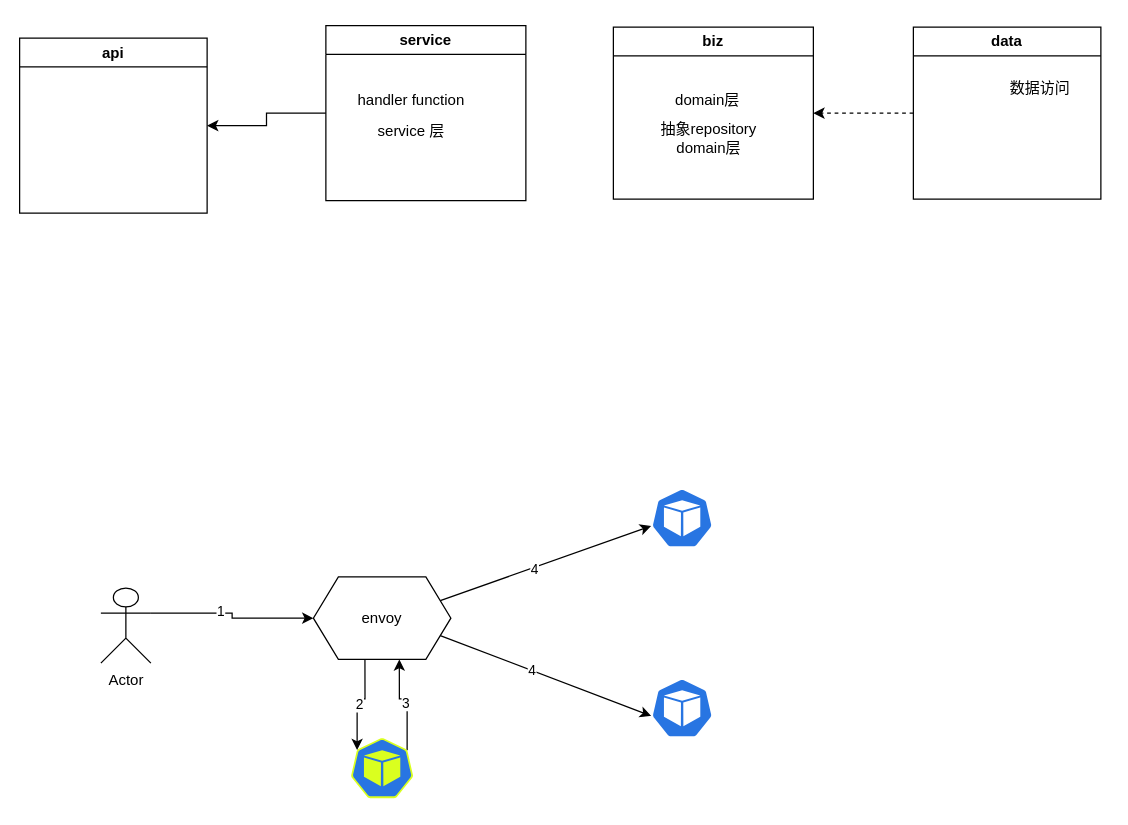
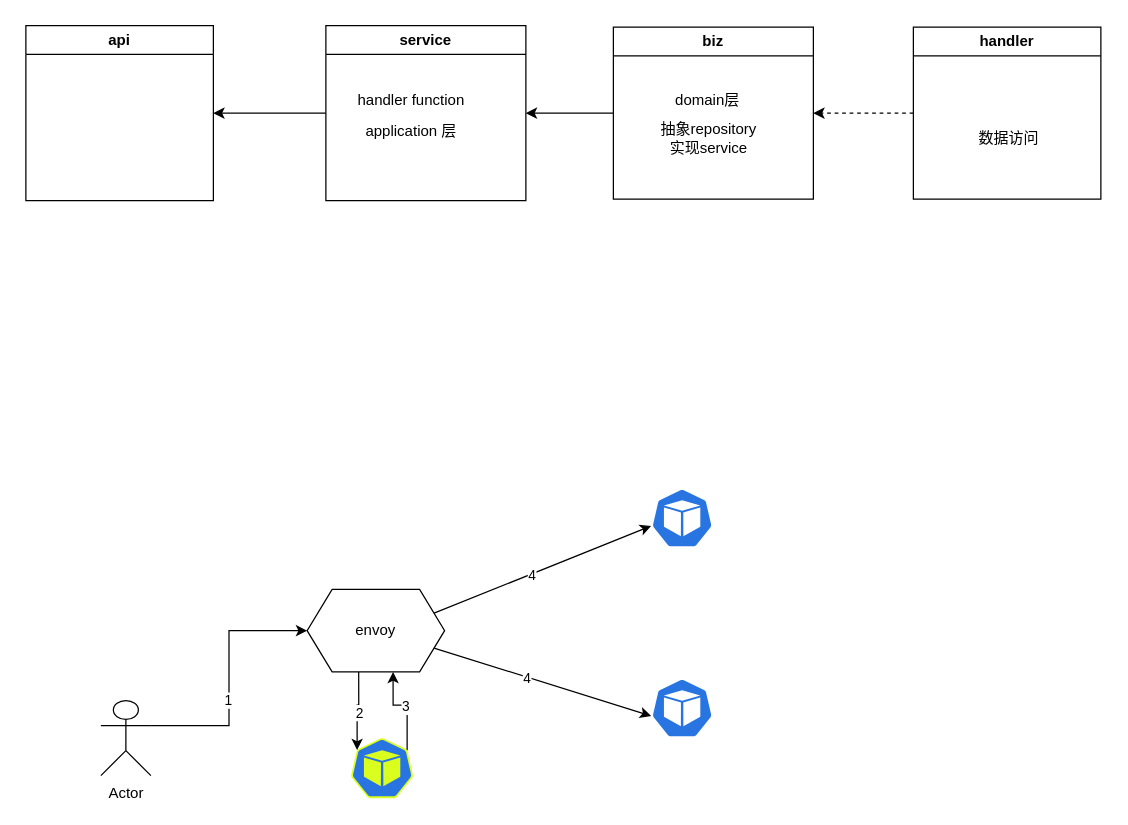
(1007, 42) -> (1007, 42)
(1039, 88) -> (1008, 138)
none -> (573, 113)
(113, 126) -> (119, 113)
(411, 132) -> (411, 132)
(709, 138) -> (709, 138)
(382, 618) -> (376, 631)
(126, 626) -> (126, 738)
